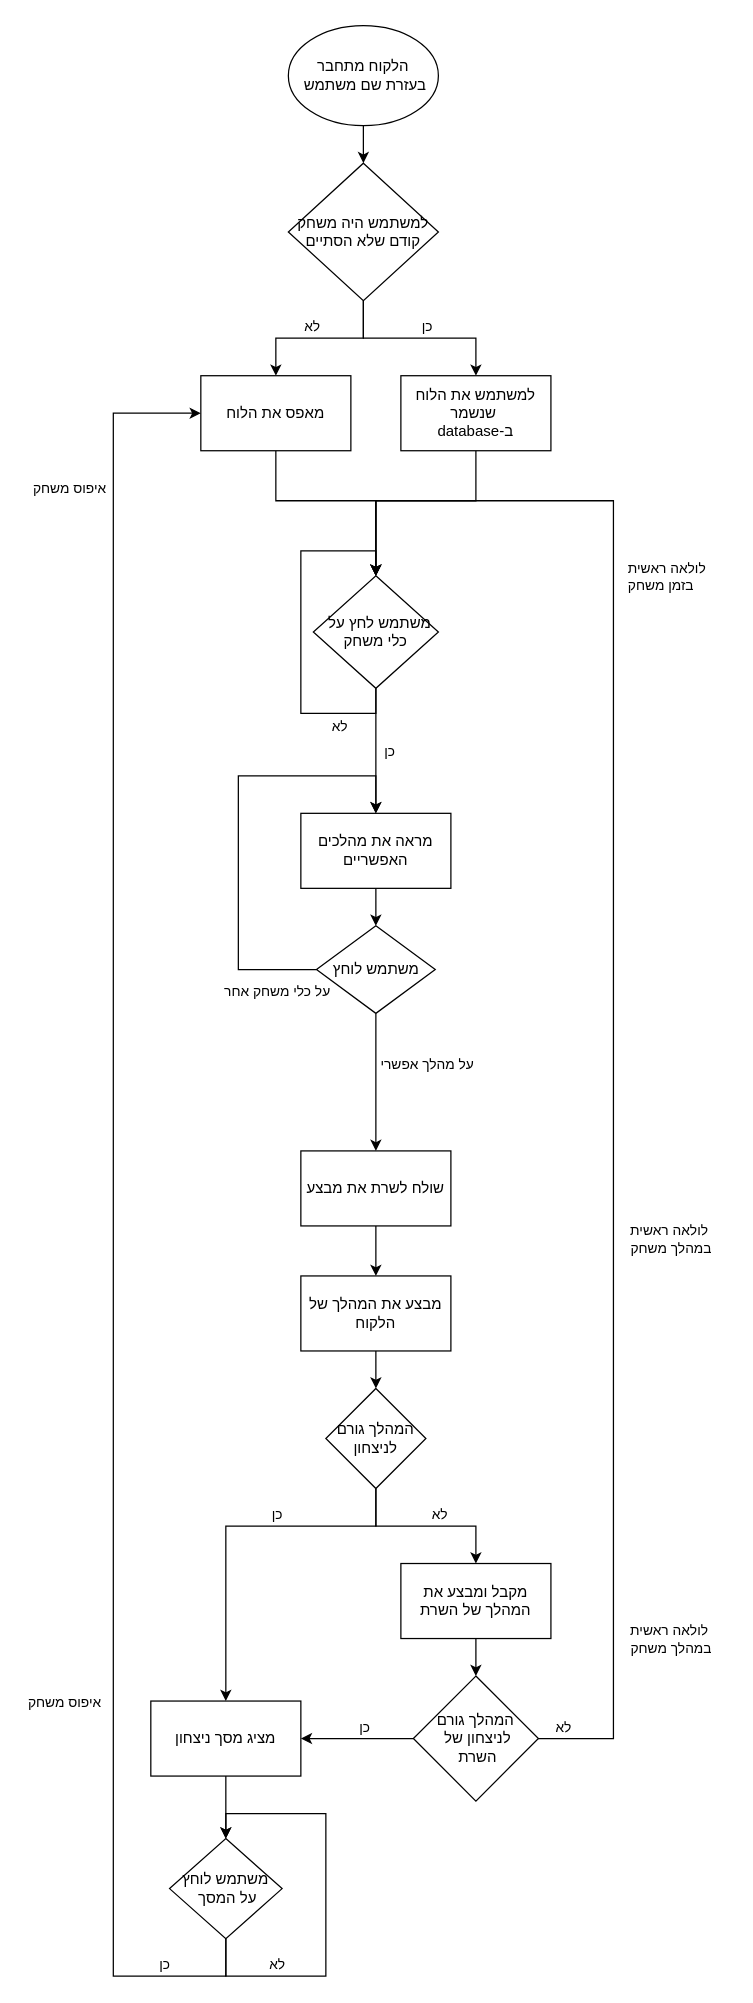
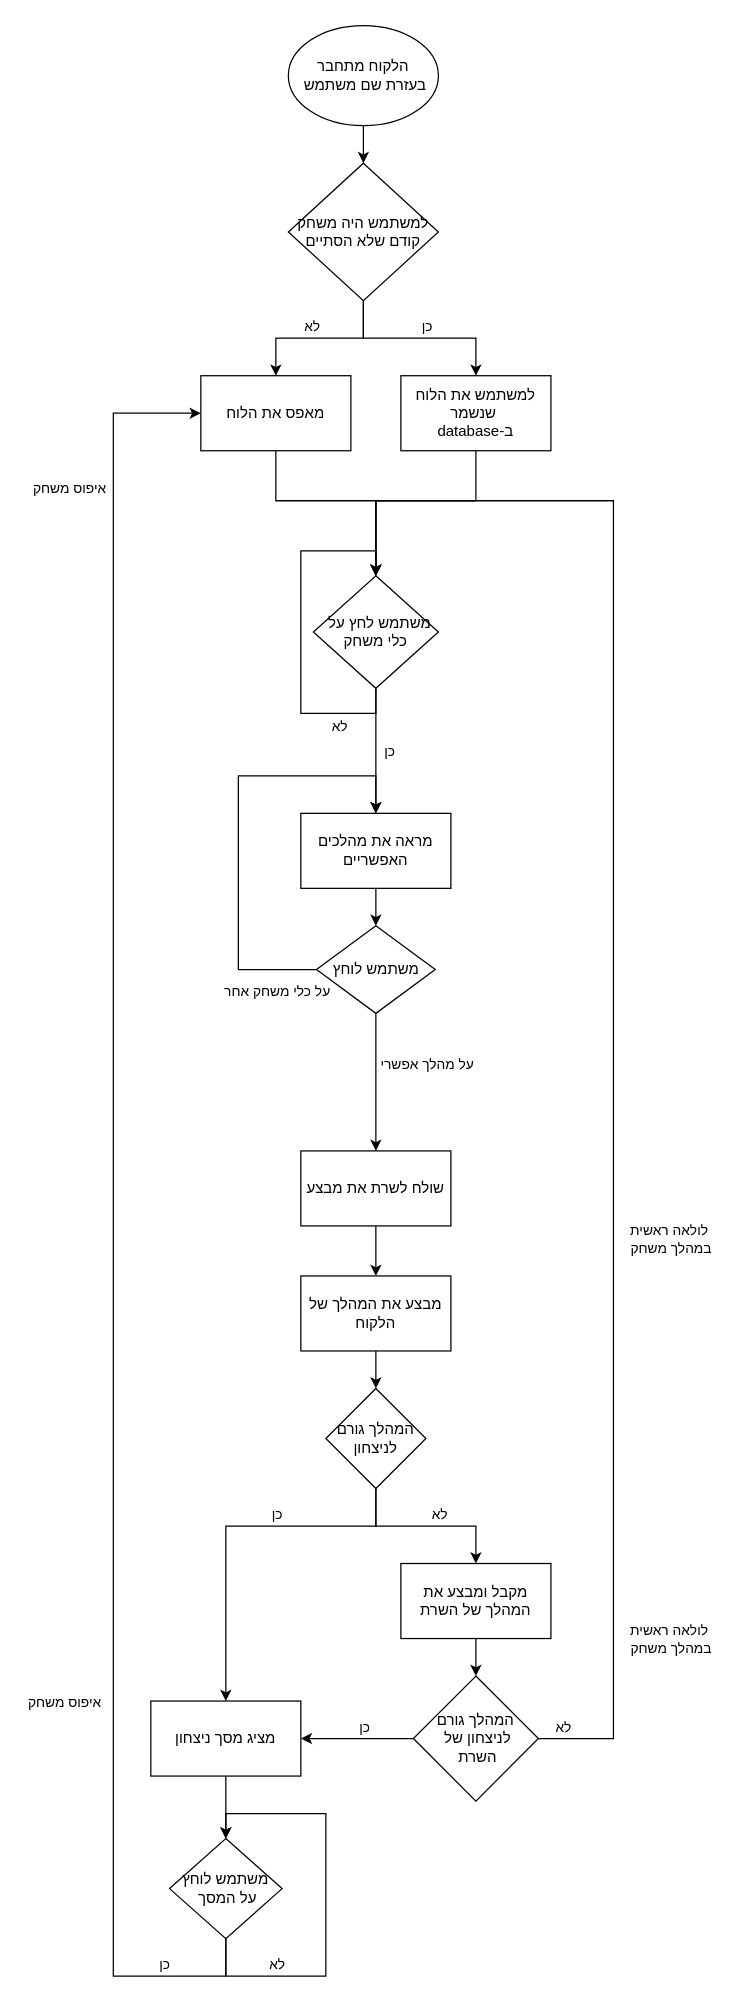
(676, 569) -> none
